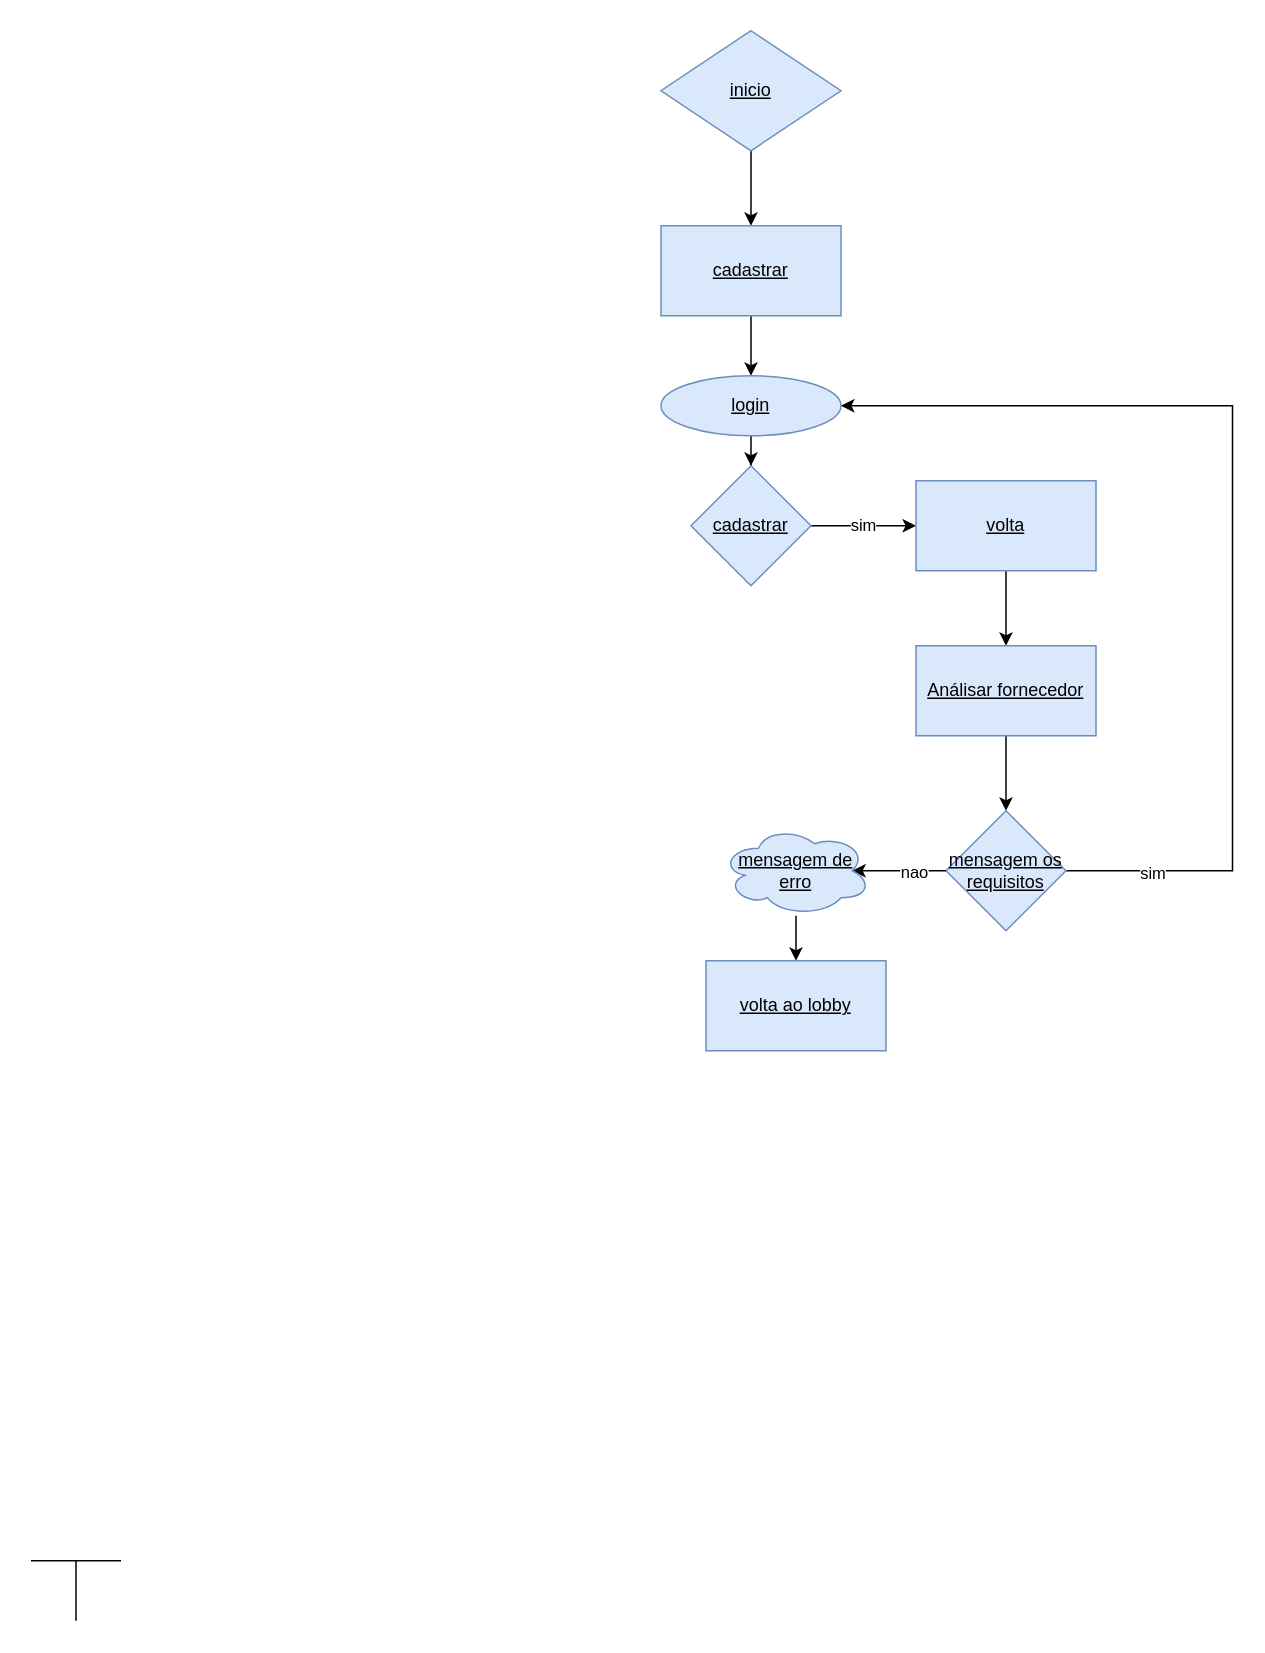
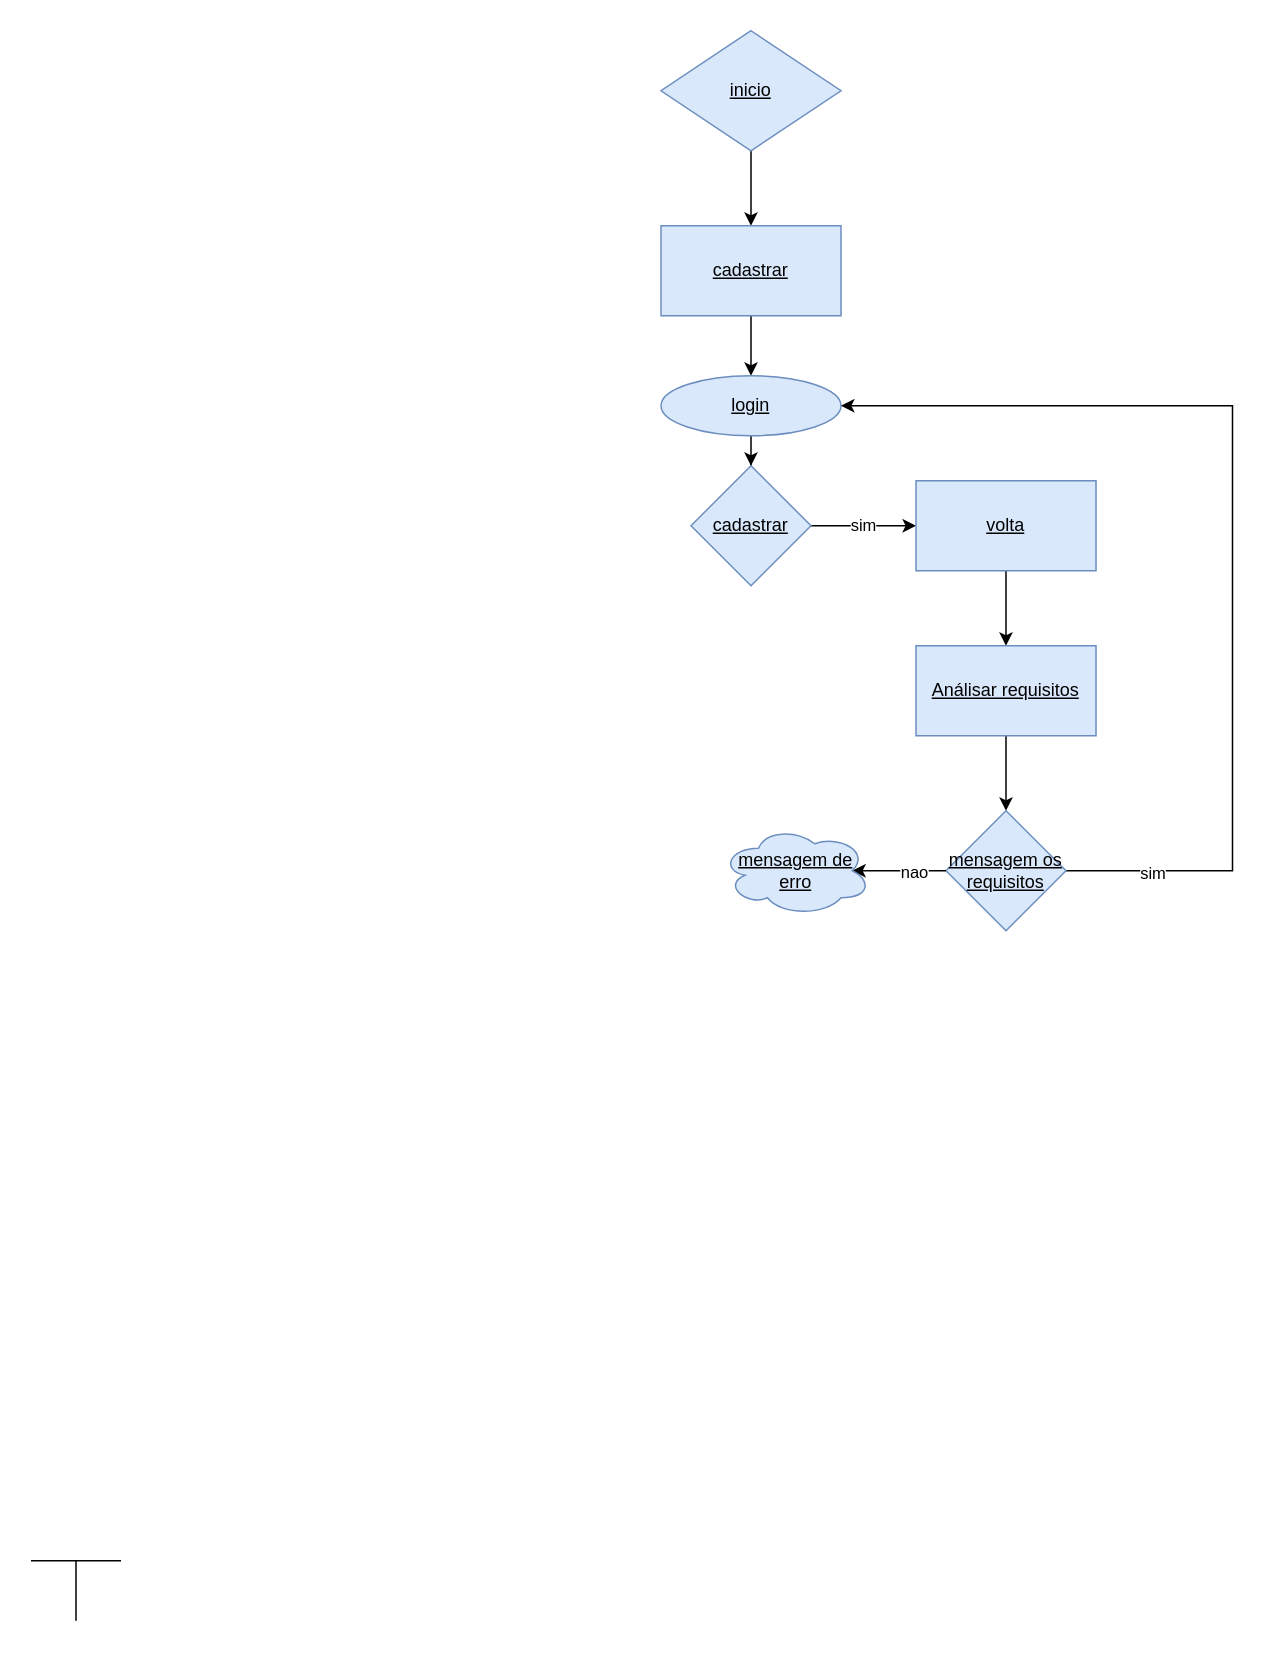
(1006, 691) -> (1006, 691)
(796, 944) -> none
(796, 1006) -> none
